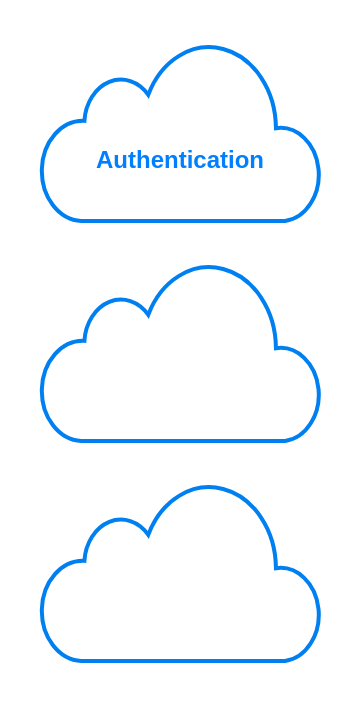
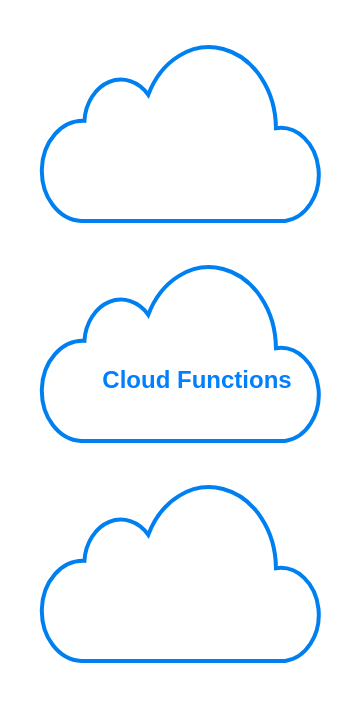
(181, 161) -> none
none -> (198, 381)
